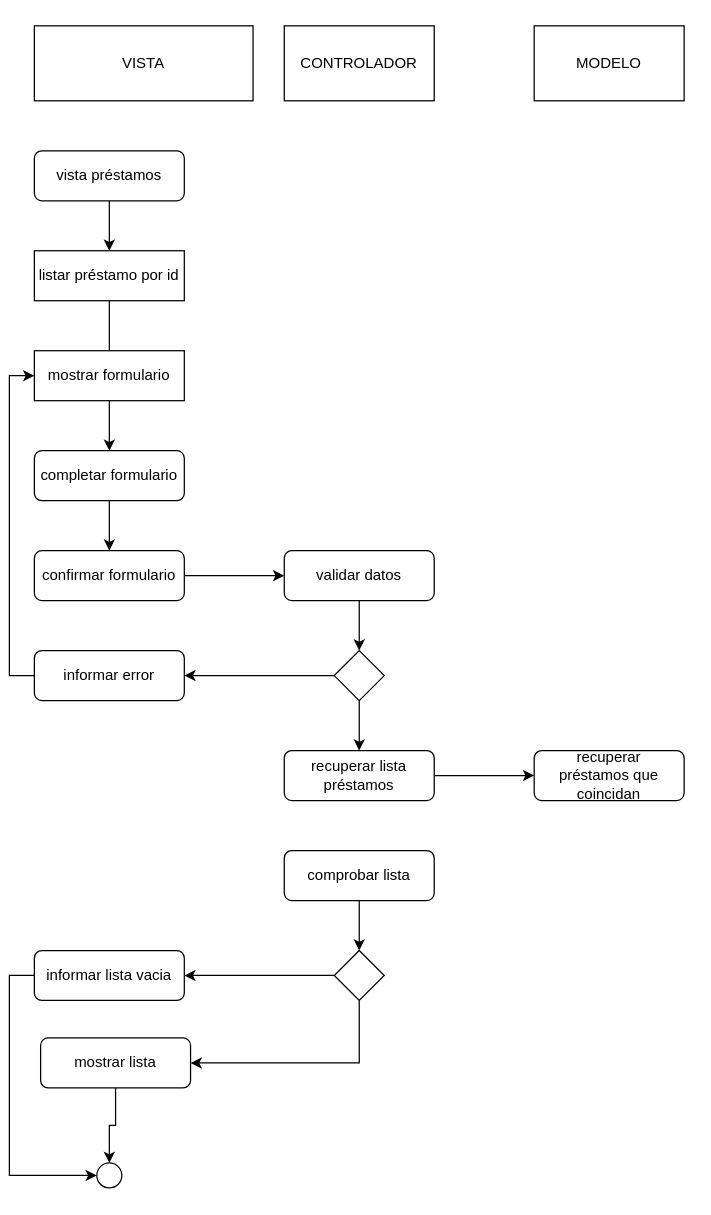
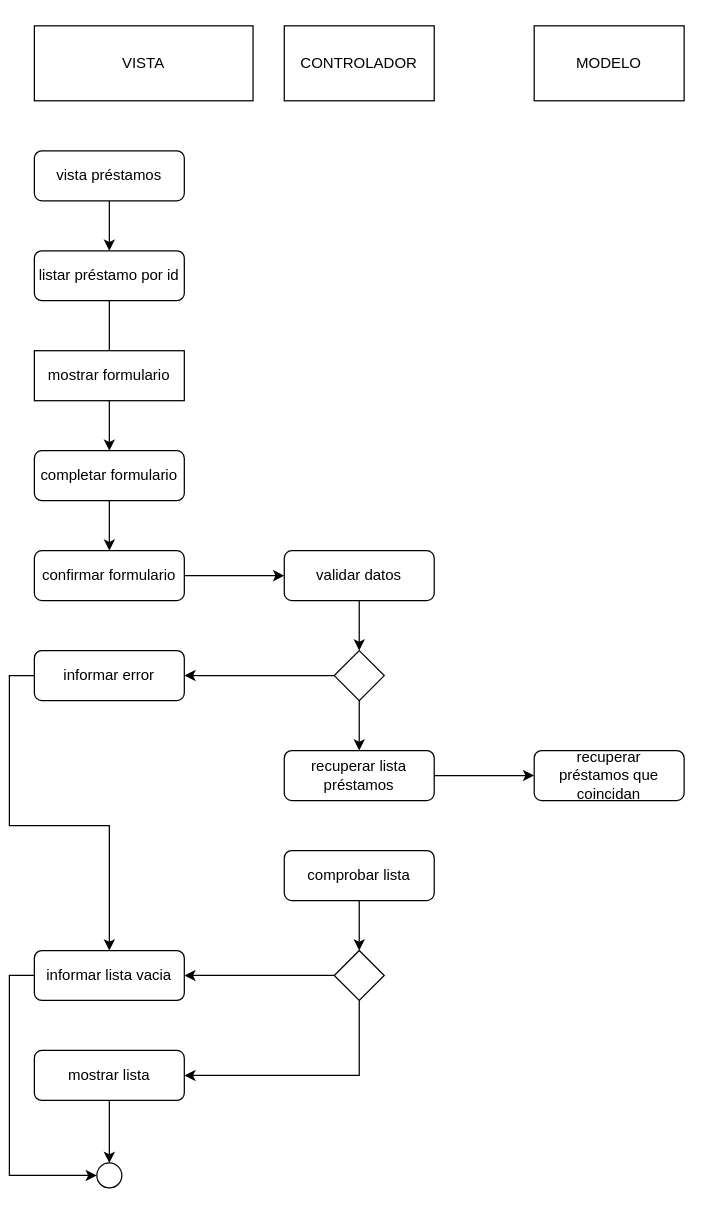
(109, 276) -> (109, 276)
(9, 519) -> (41, 826)
(116, 1063) -> (109, 1076)
